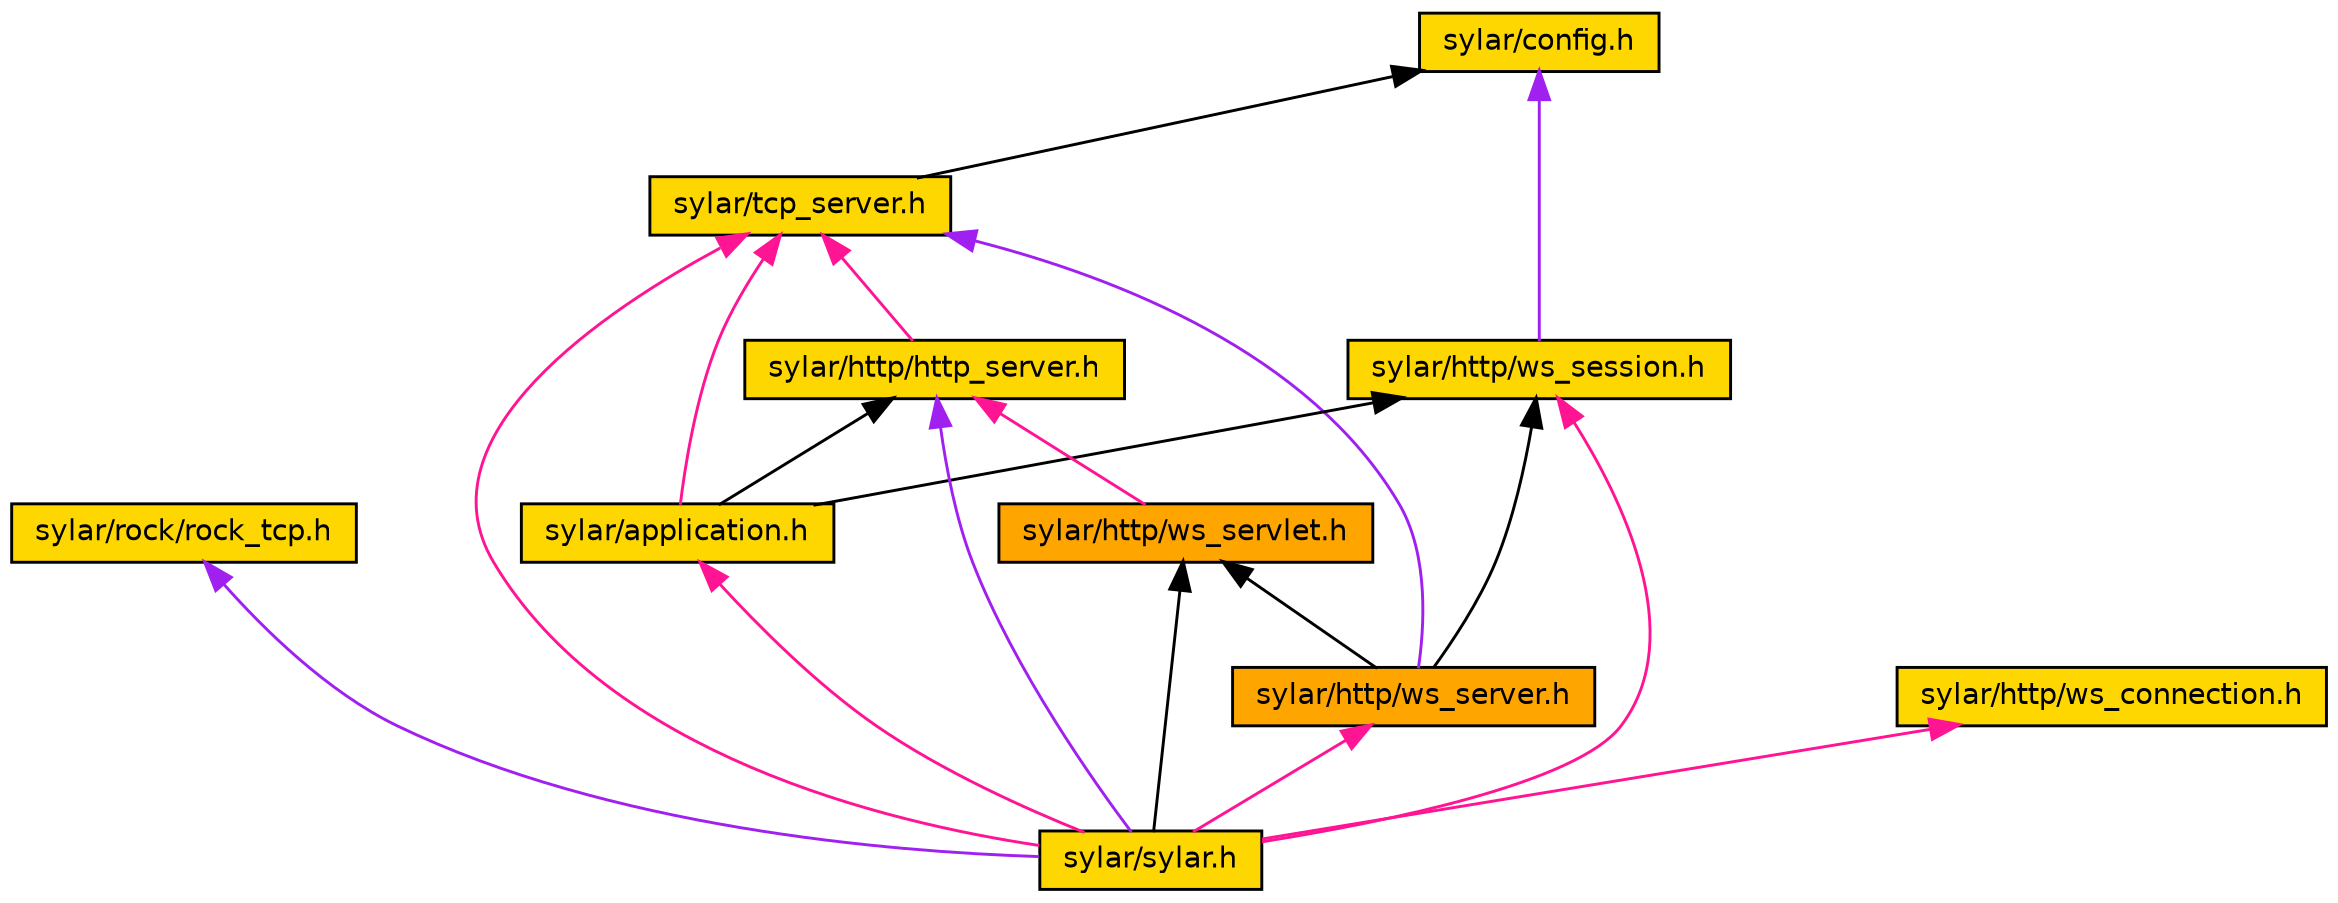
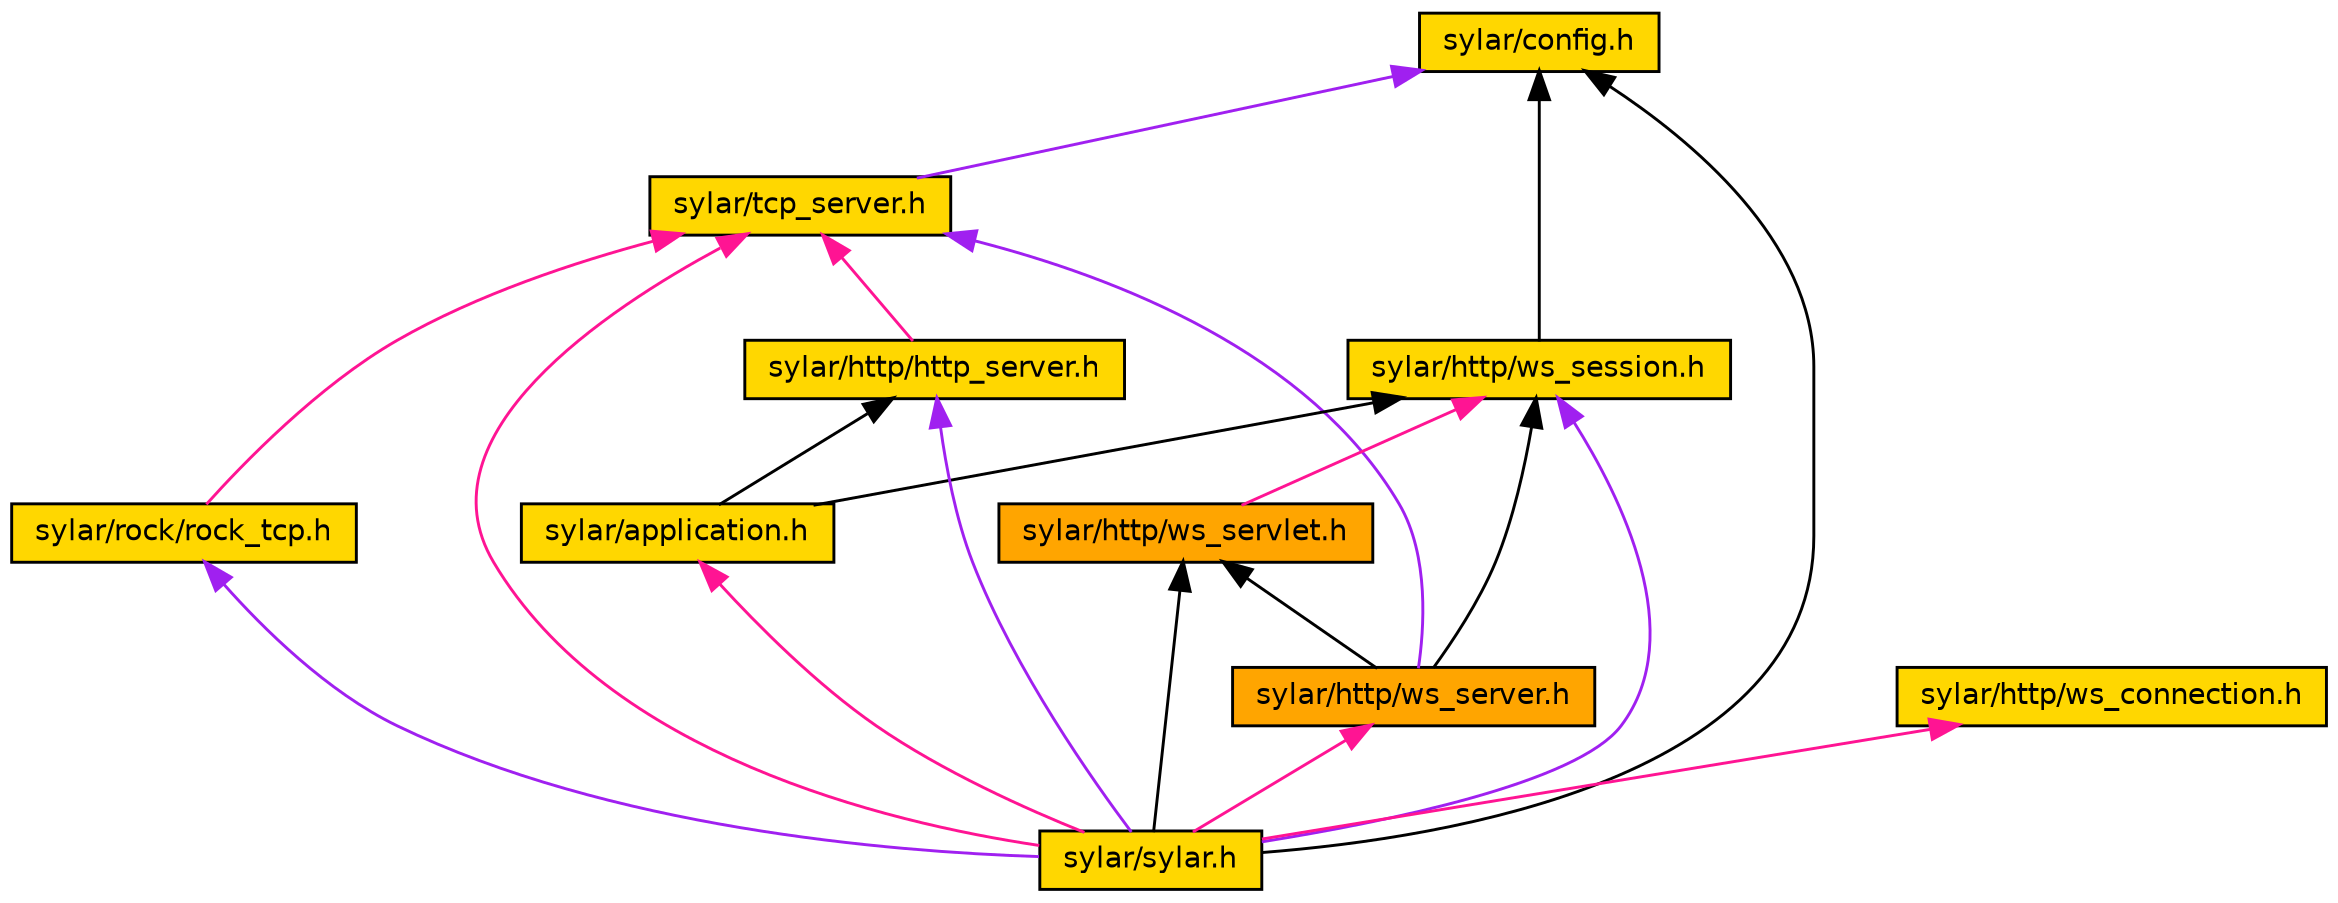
(1155, 127) -> (1155, 127)
(1539, 221) -> (1539, 221)
(706, 376) -> (407, 335)
(1095, 473) -> (1344, 460)
none -> (1798, 616)
(1600, 745) -> (1600, 745)
